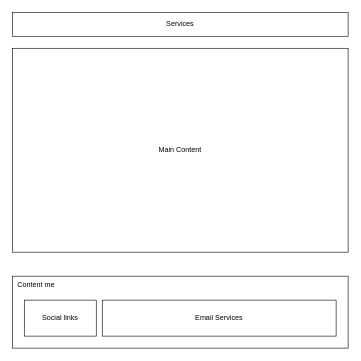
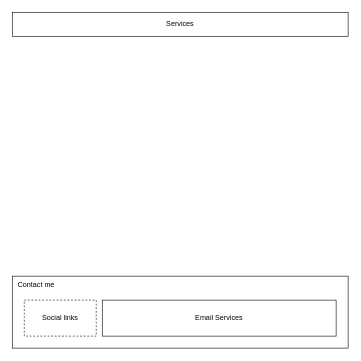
(180, 150) -> none
(36, 285) -> (36, 285)
(60, 318) -> (60, 318)
